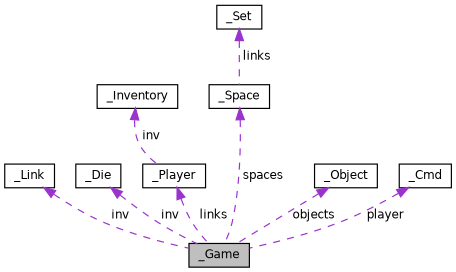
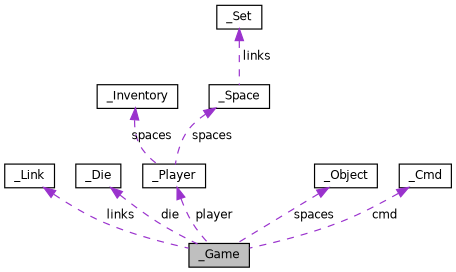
(150, 136) -> (150, 136)
(238, 183) -> (185, 136)
(119, 216) -> (119, 216)
(169, 216) -> (169, 216)
(212, 216) -> (212, 216)
(312, 216) -> (312, 216)
(383, 216) -> (383, 216)
